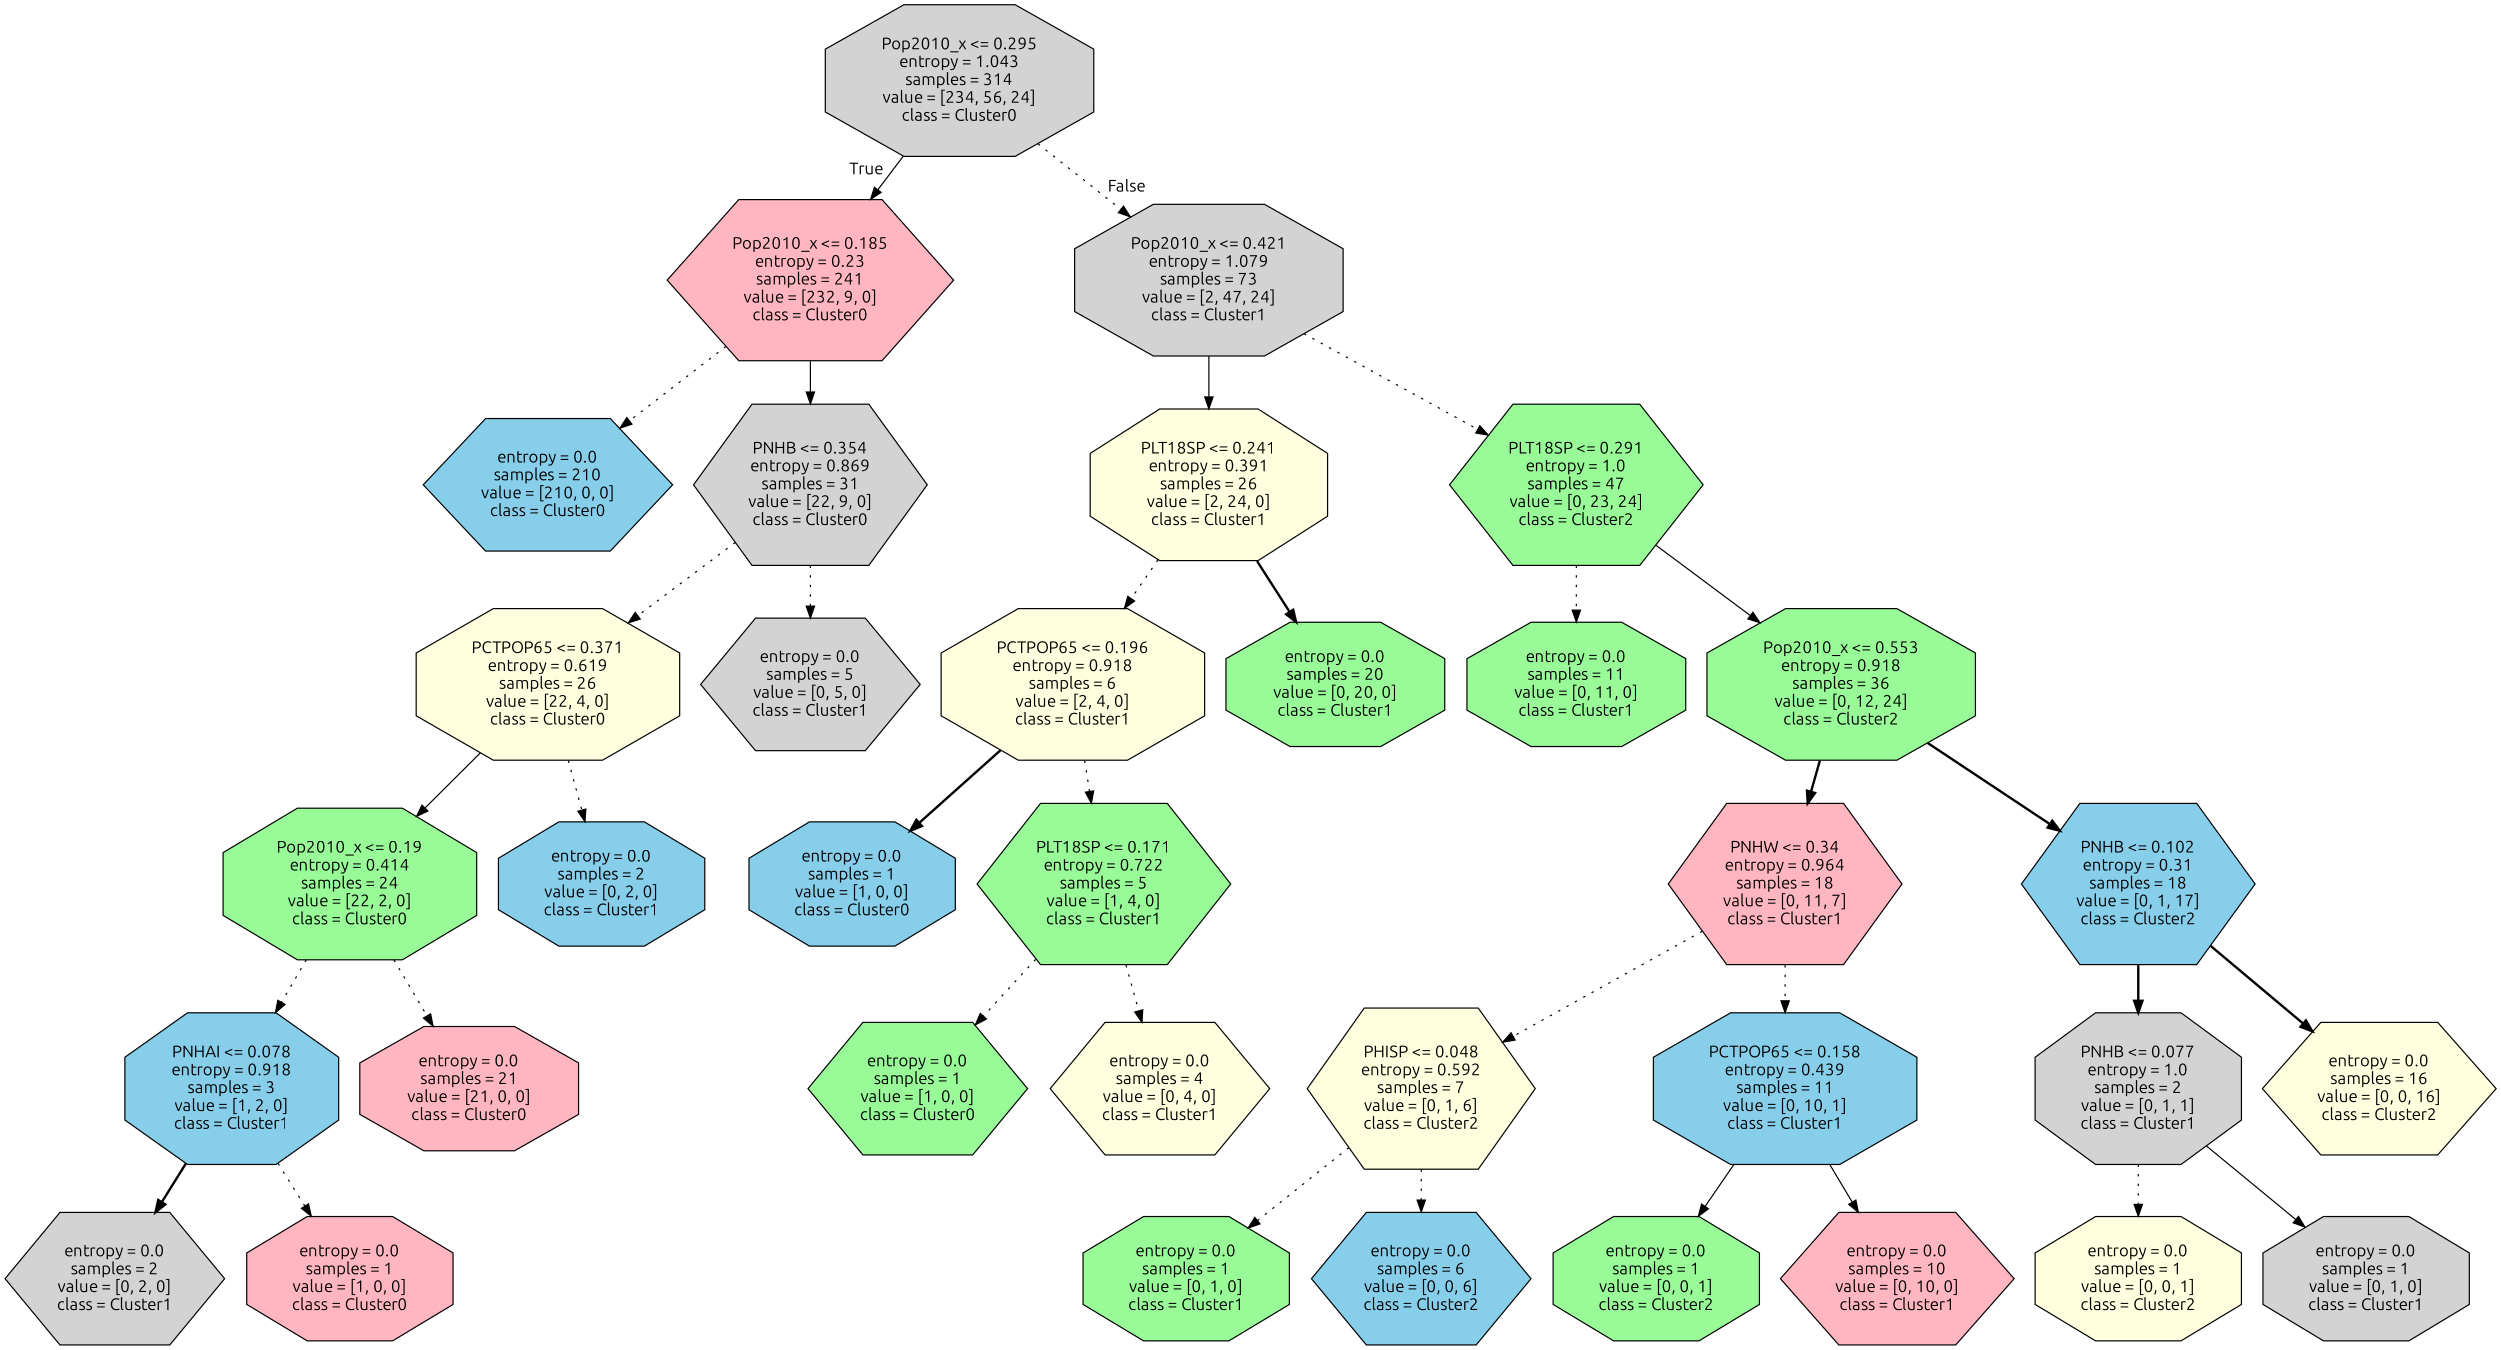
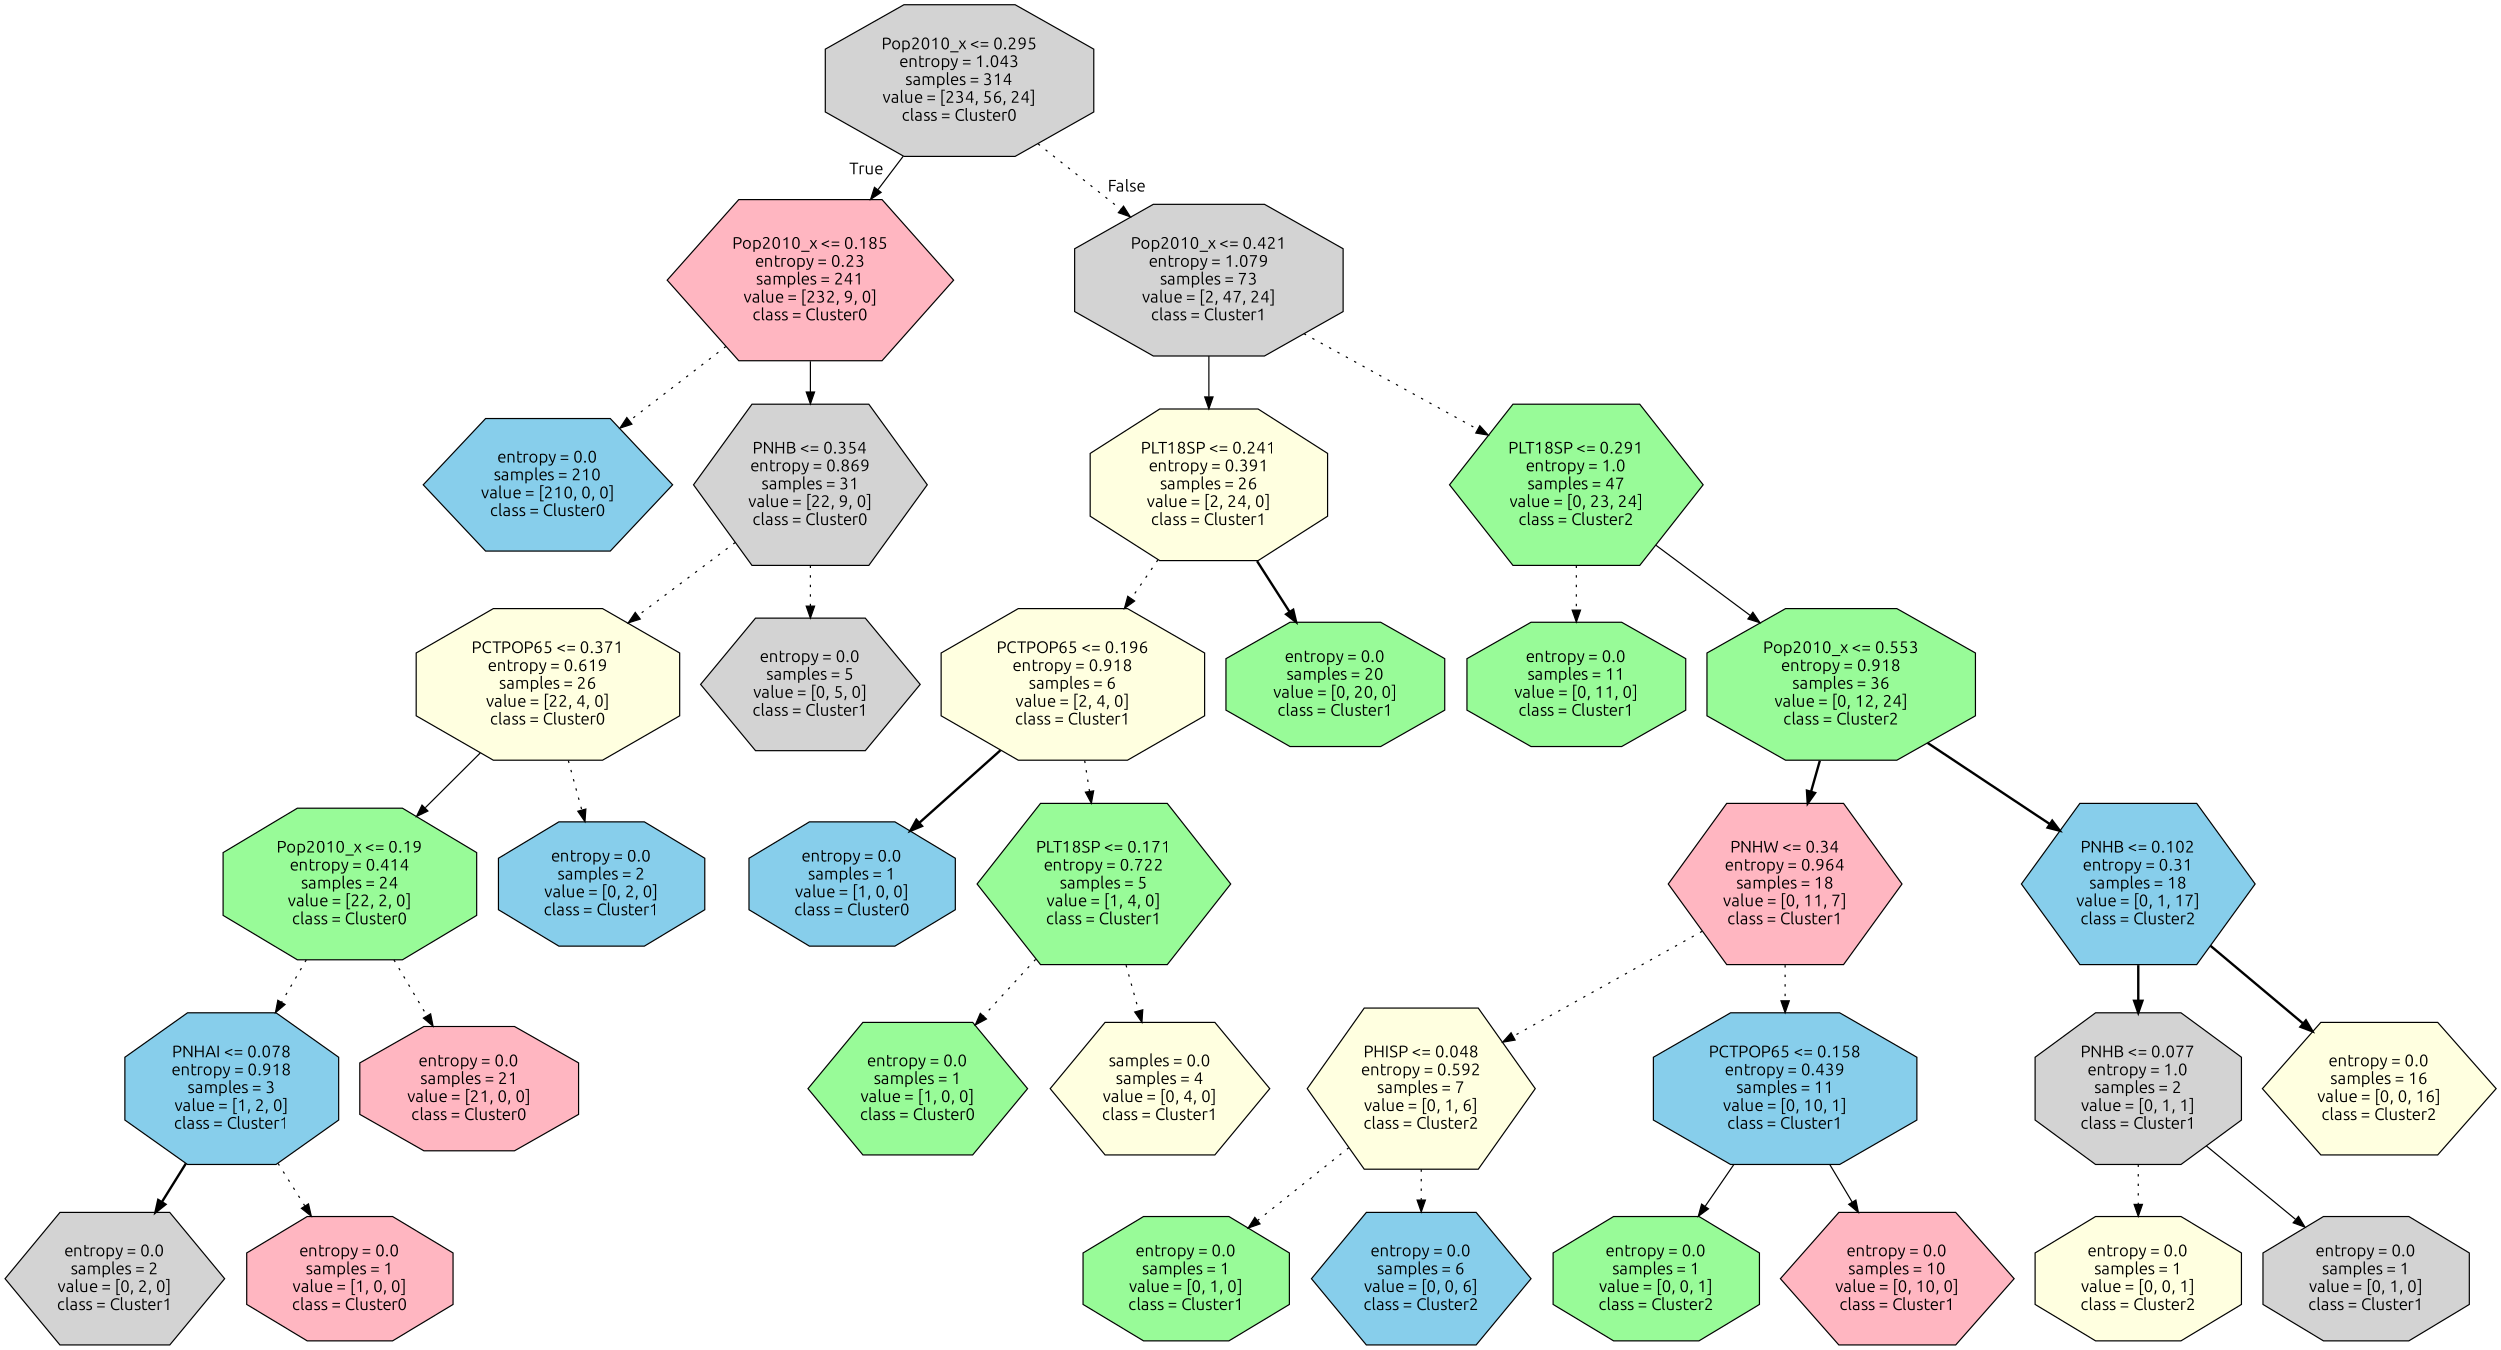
(1160, 1089) -> (1160, 1089)
